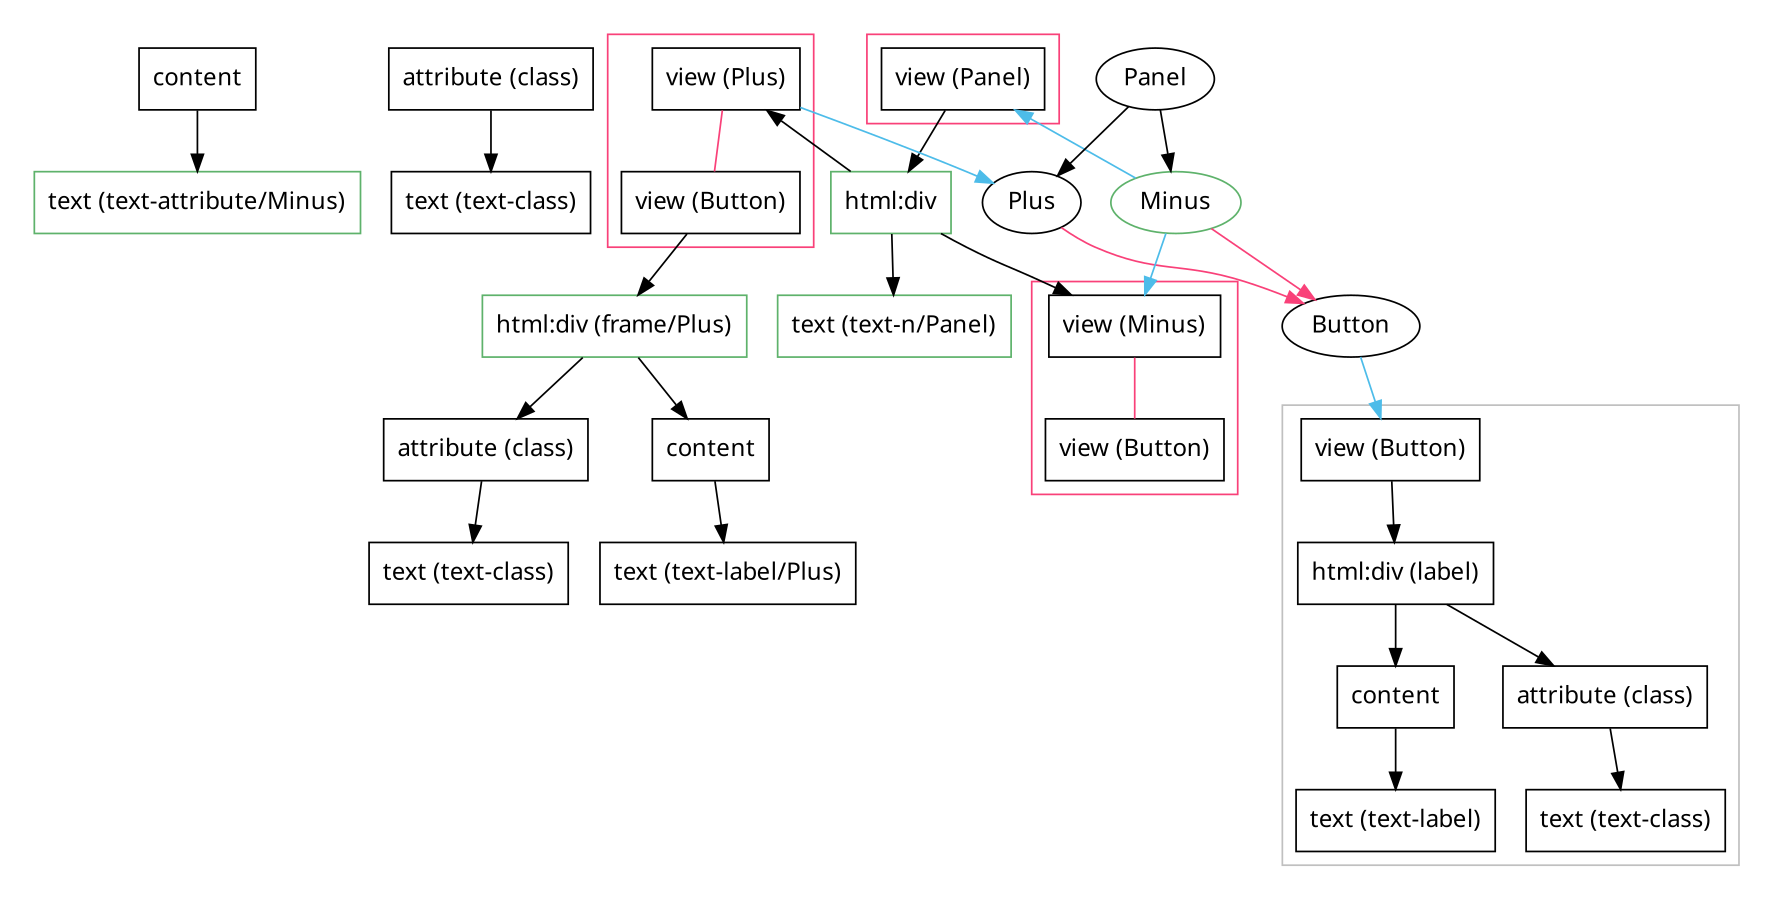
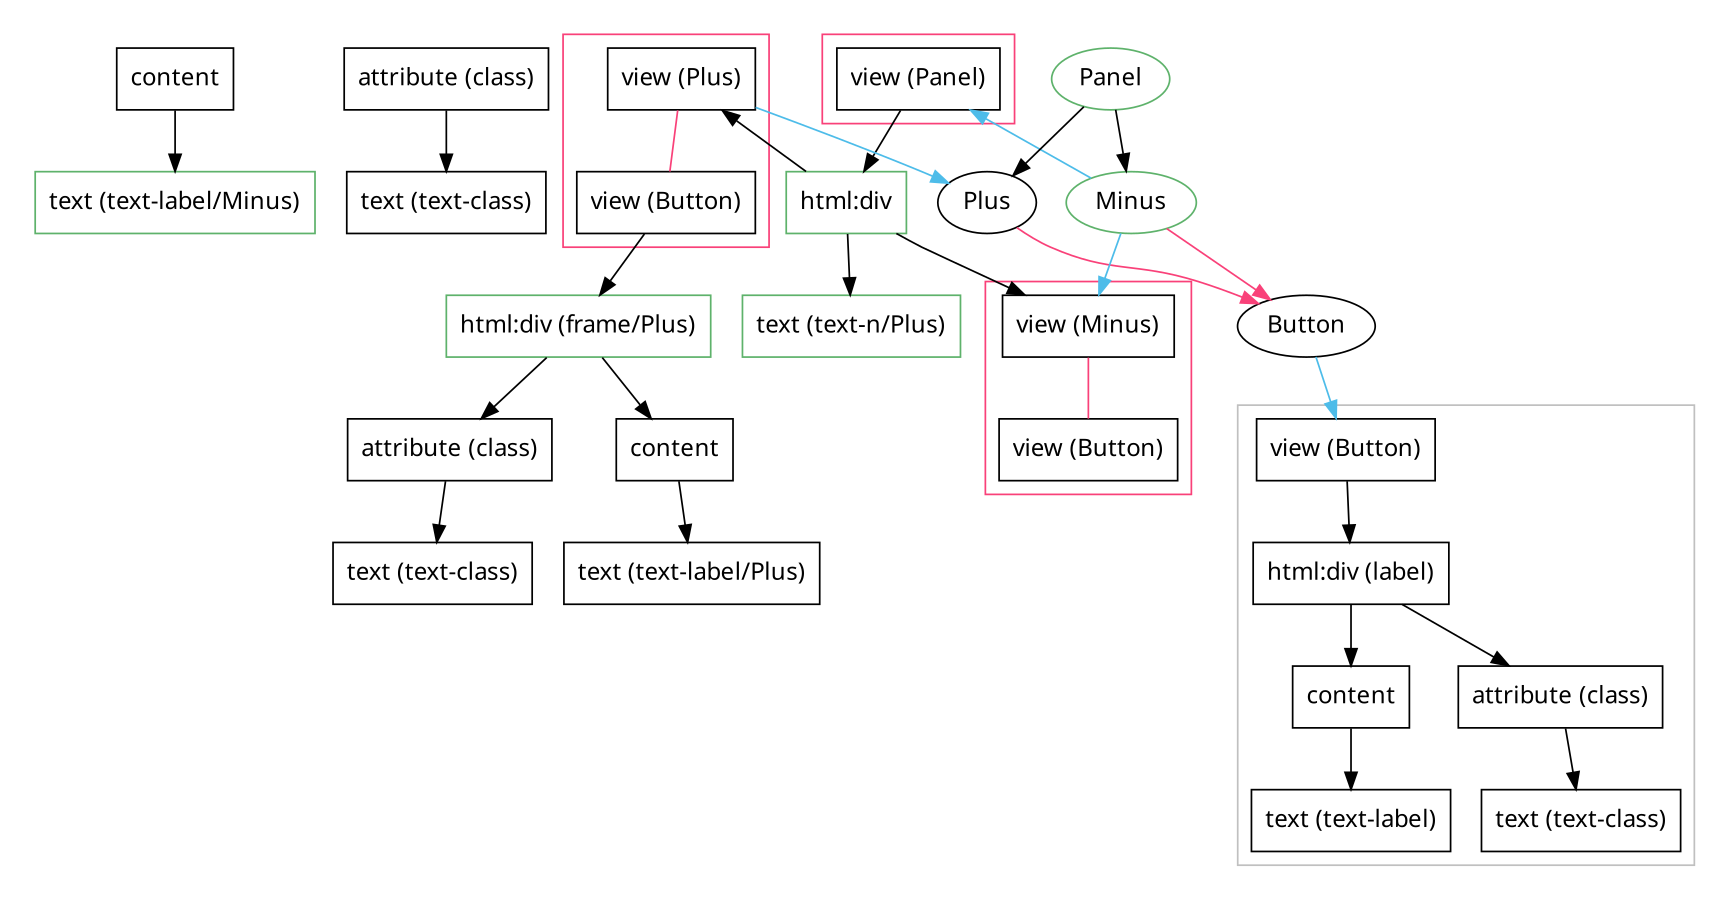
(1155, 79) -> (1111, 79)
(197, 203) -> (175, 203)
(894, 326) -> (851, 326)
